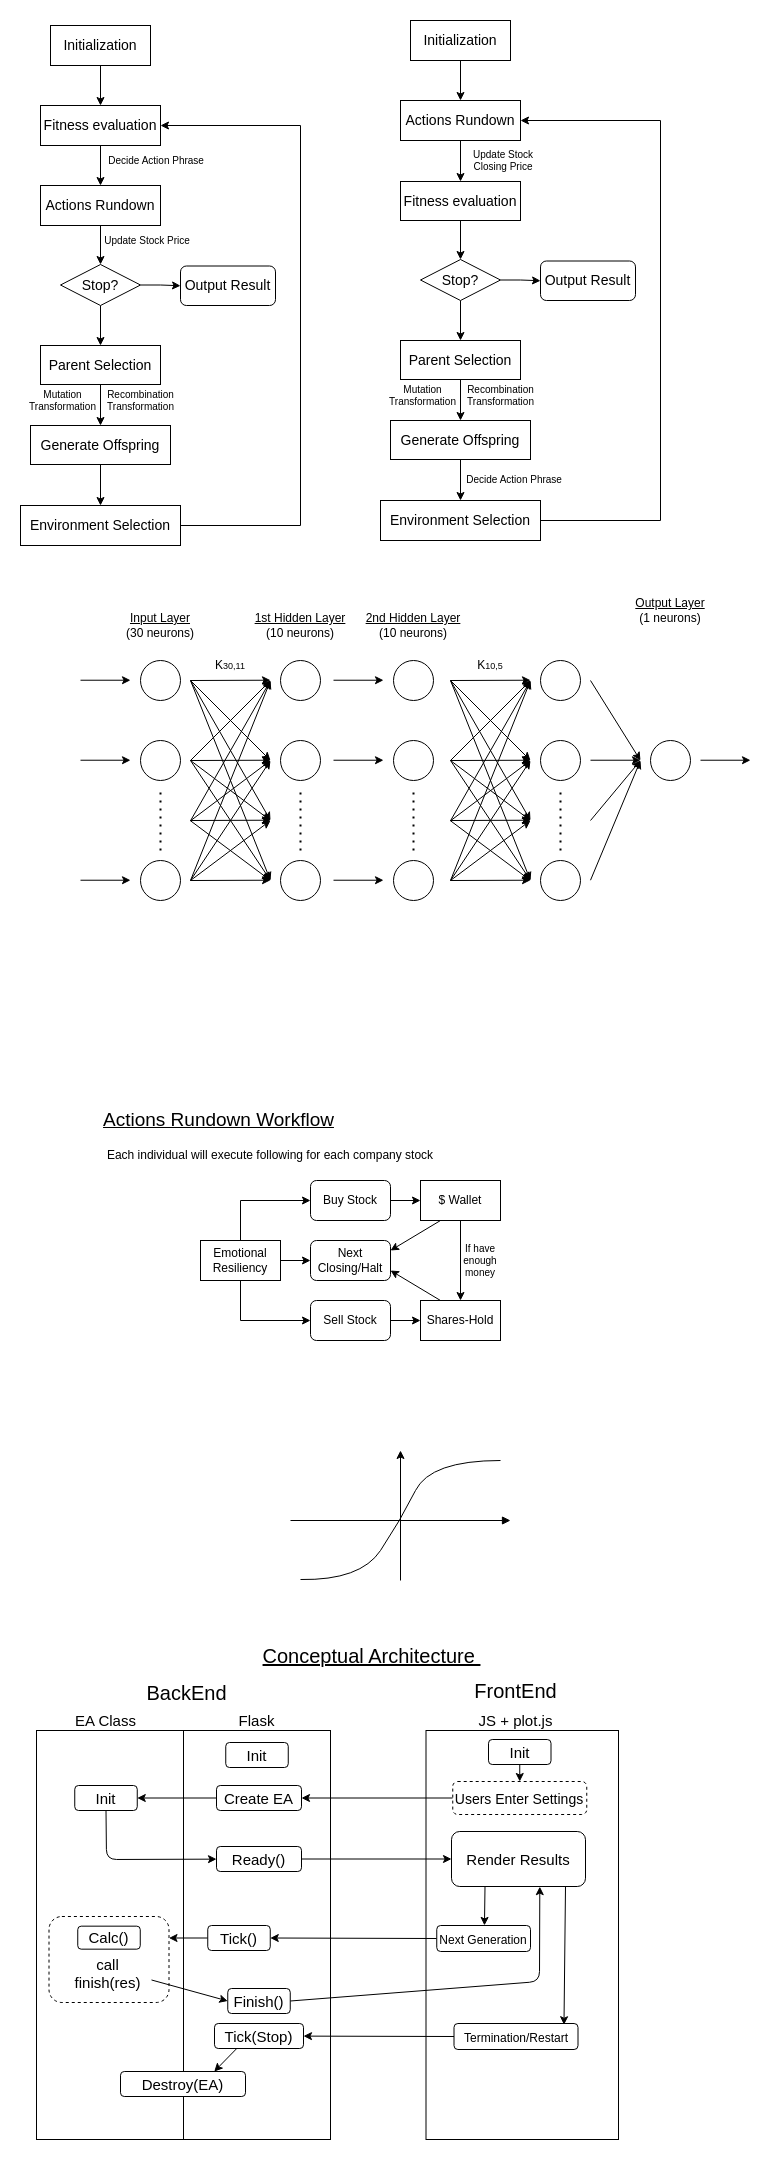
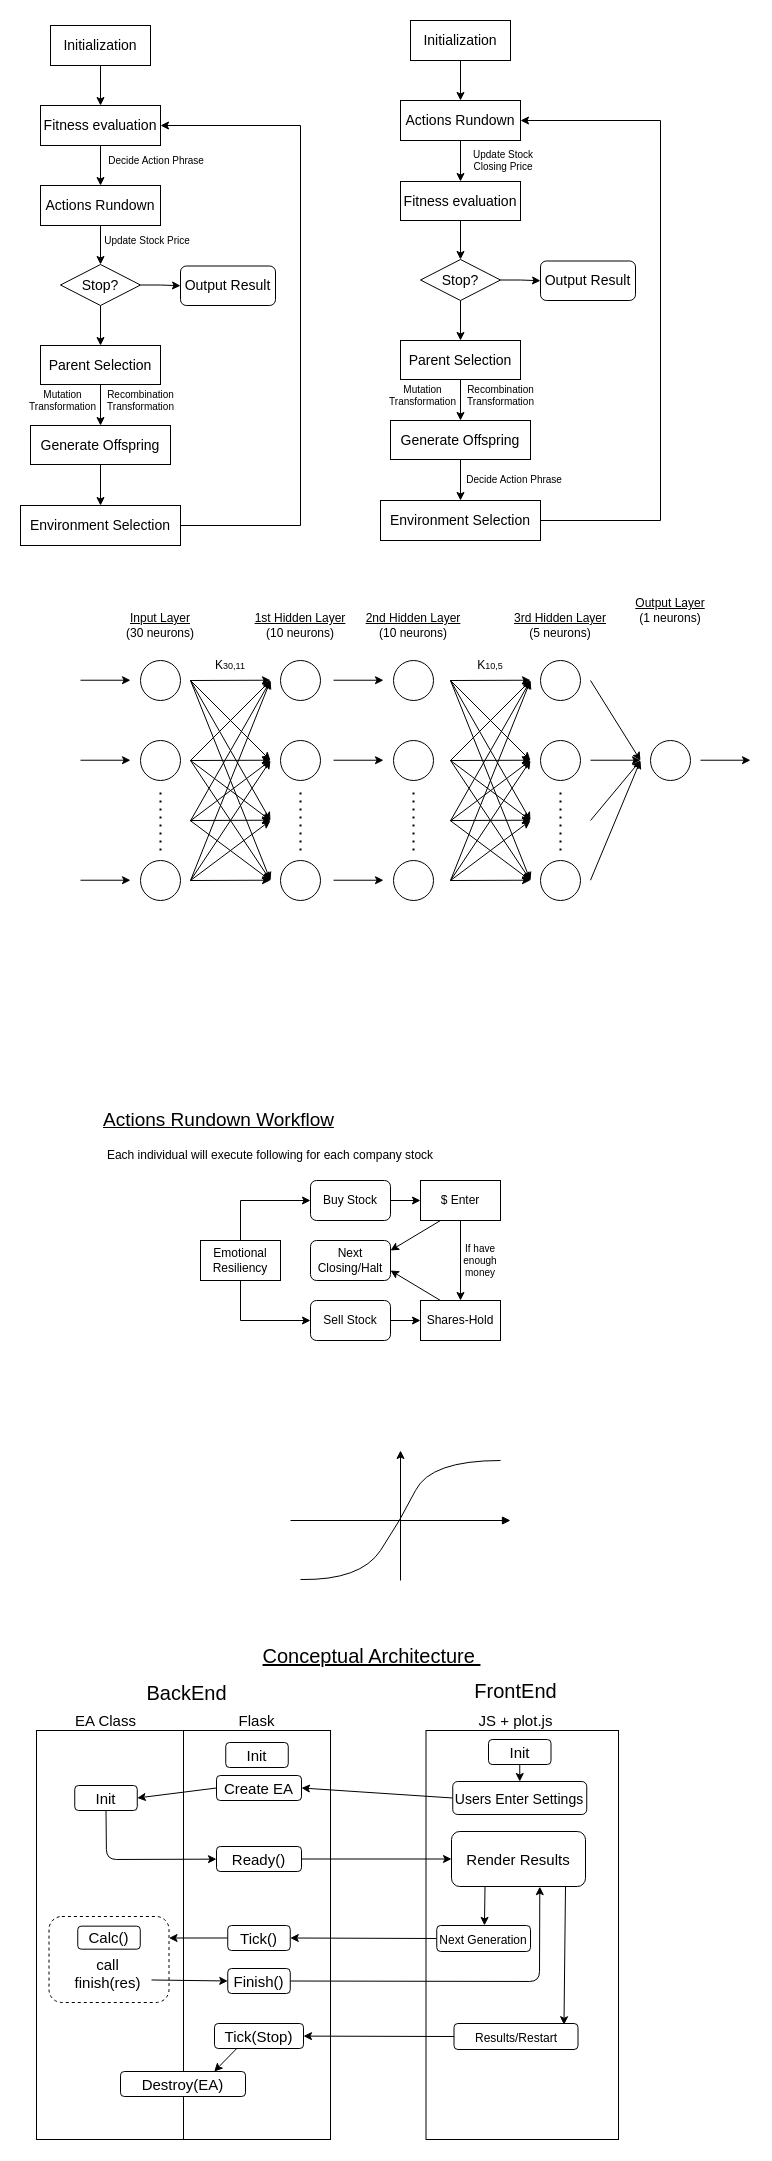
none -> (561, 626)
(461, 1201) -> (461, 1201)
(292, 1261) -> none
(259, 1798) -> (259, 1788)
(520, 1798) -> (520, 1798)
(239, 1938) -> (259, 1938)
(259, 2001) -> (259, 1981)
(517, 2037) -> (517, 2037)
